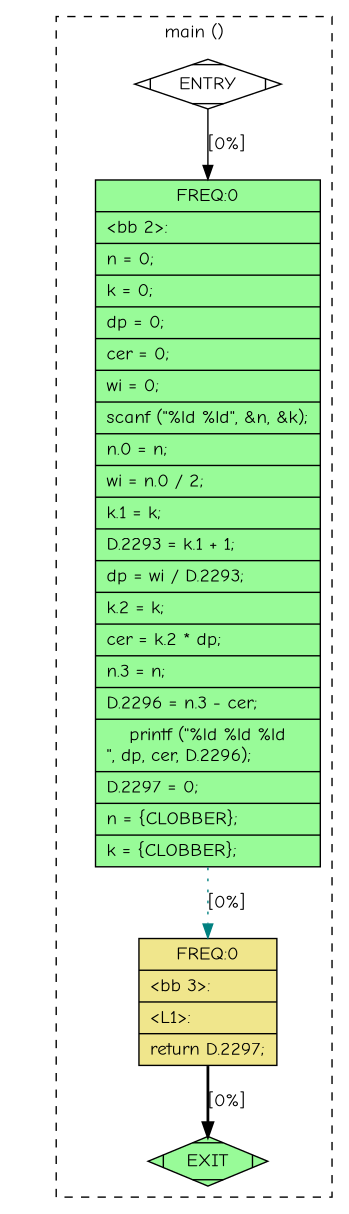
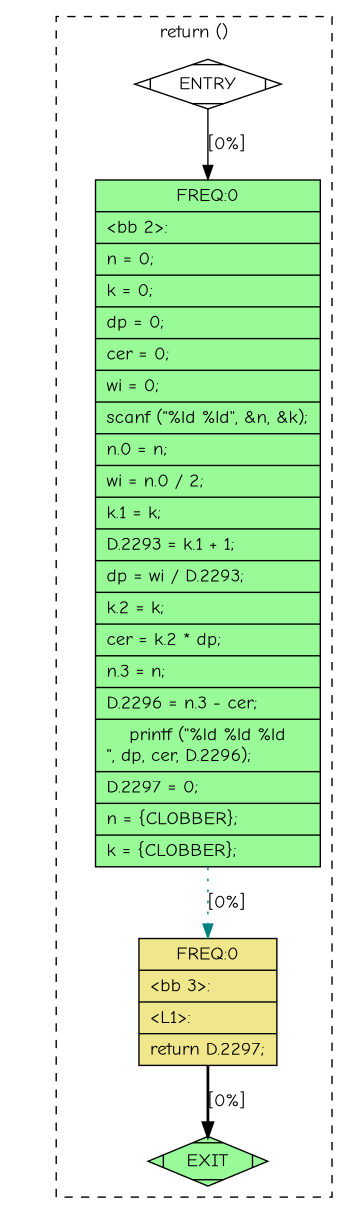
(194, 32) -> (194, 32)
